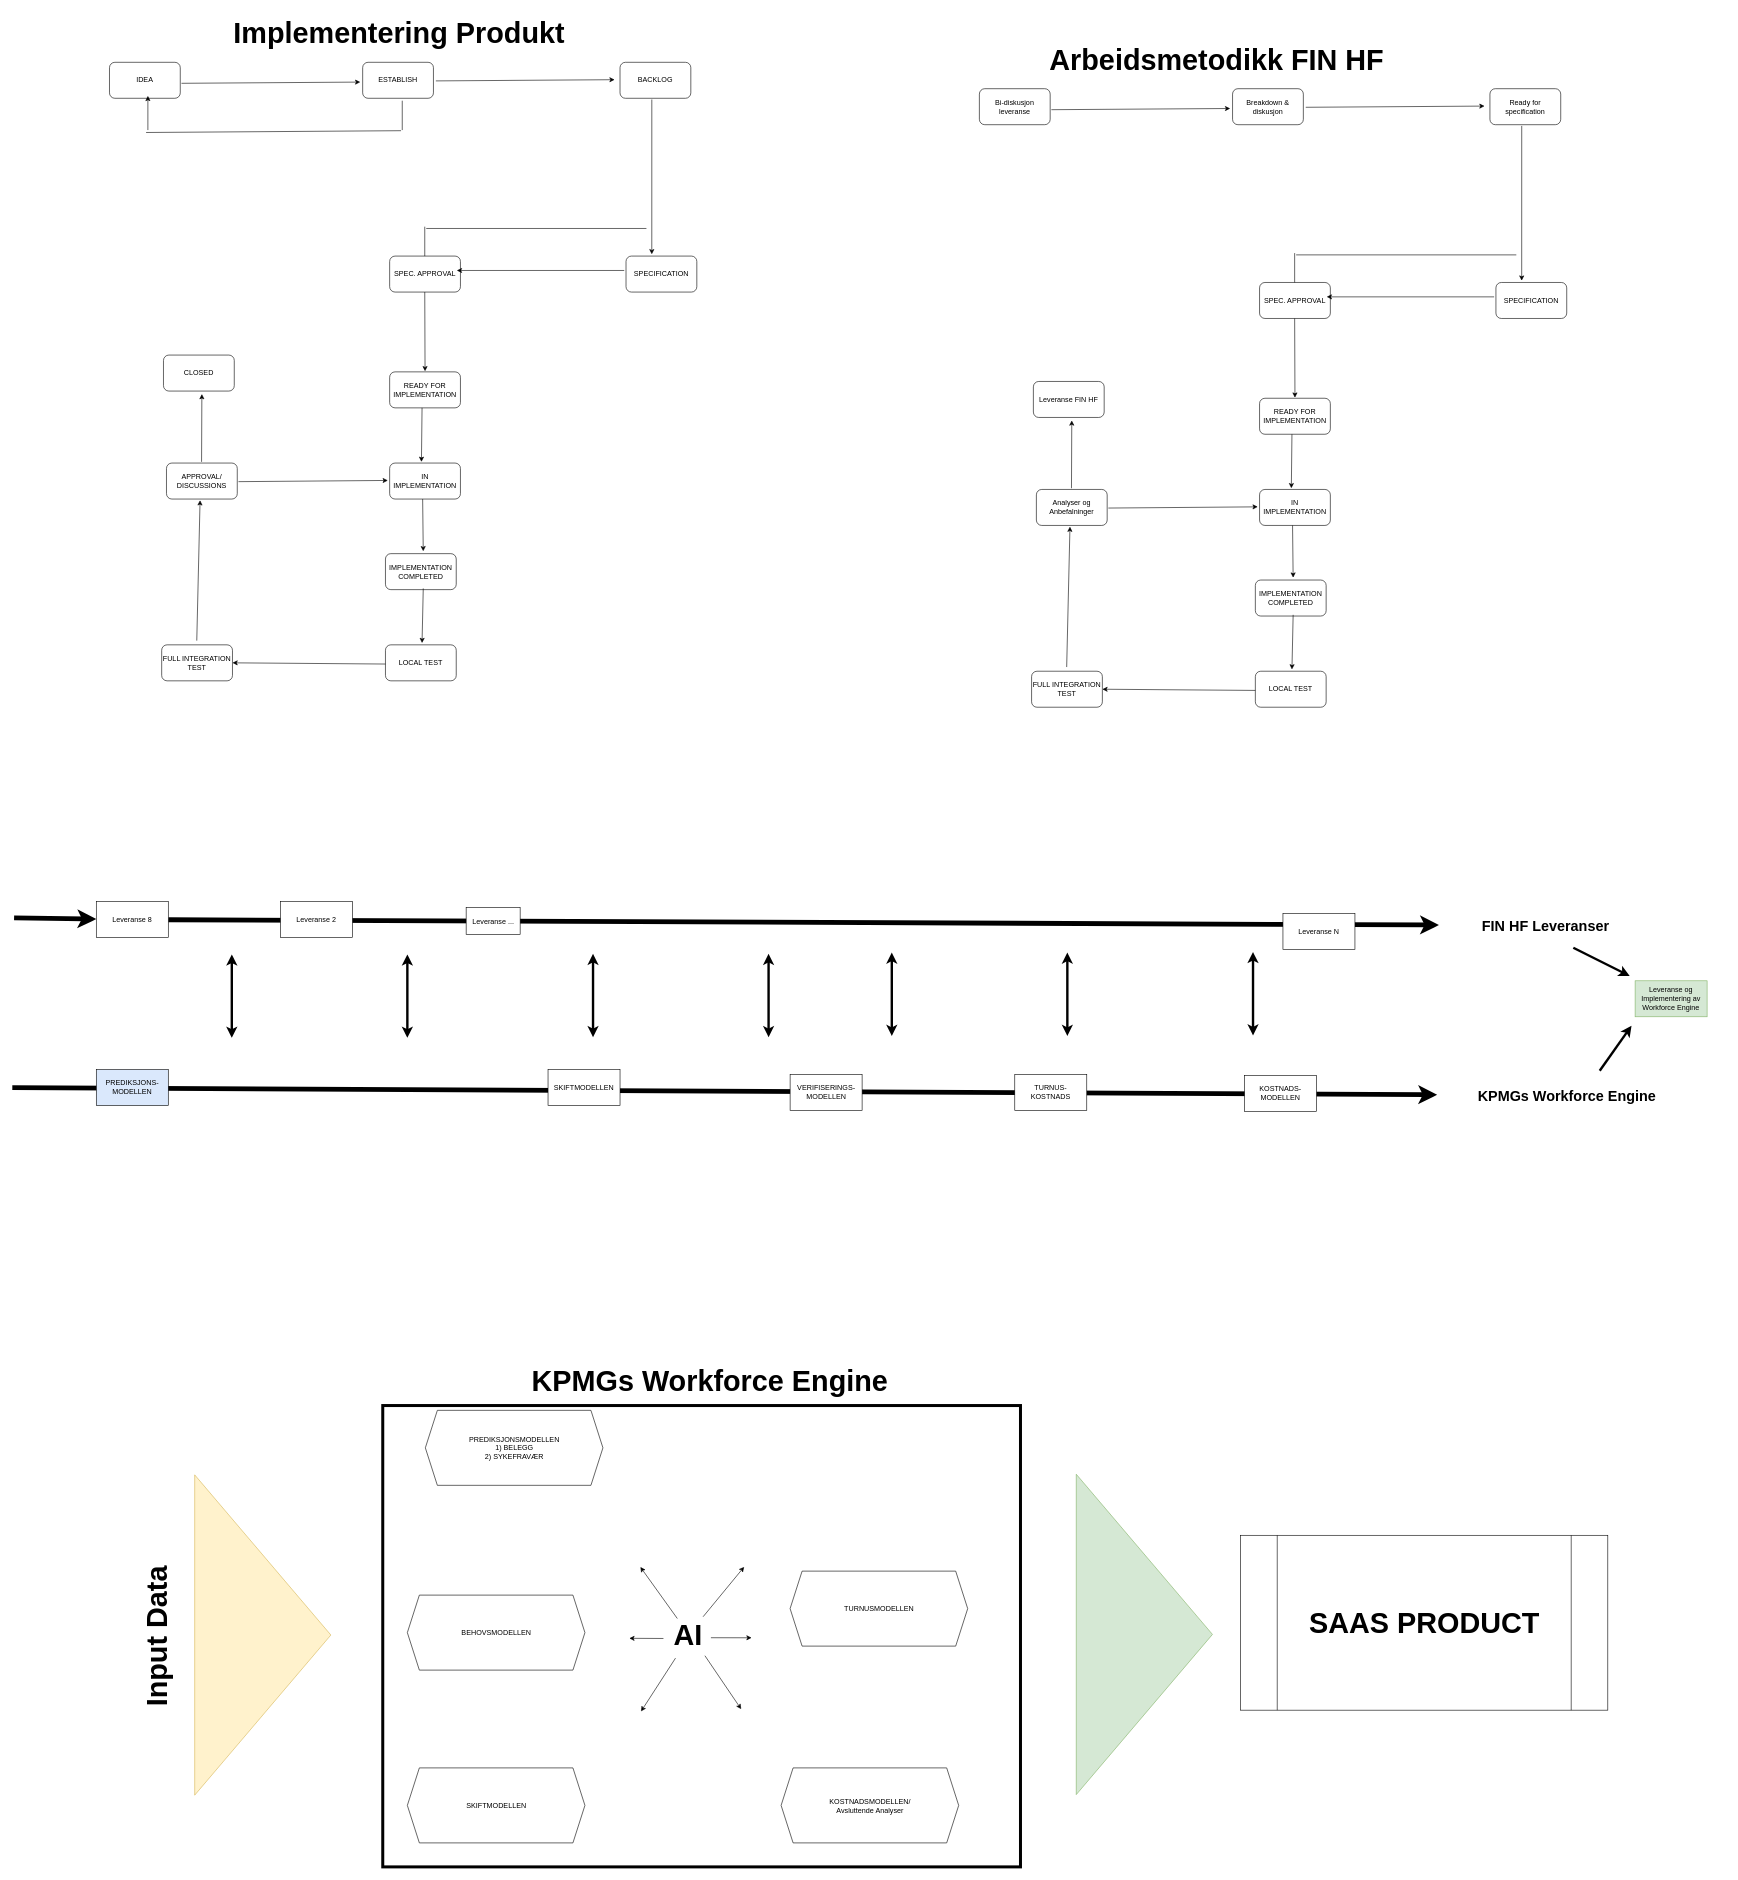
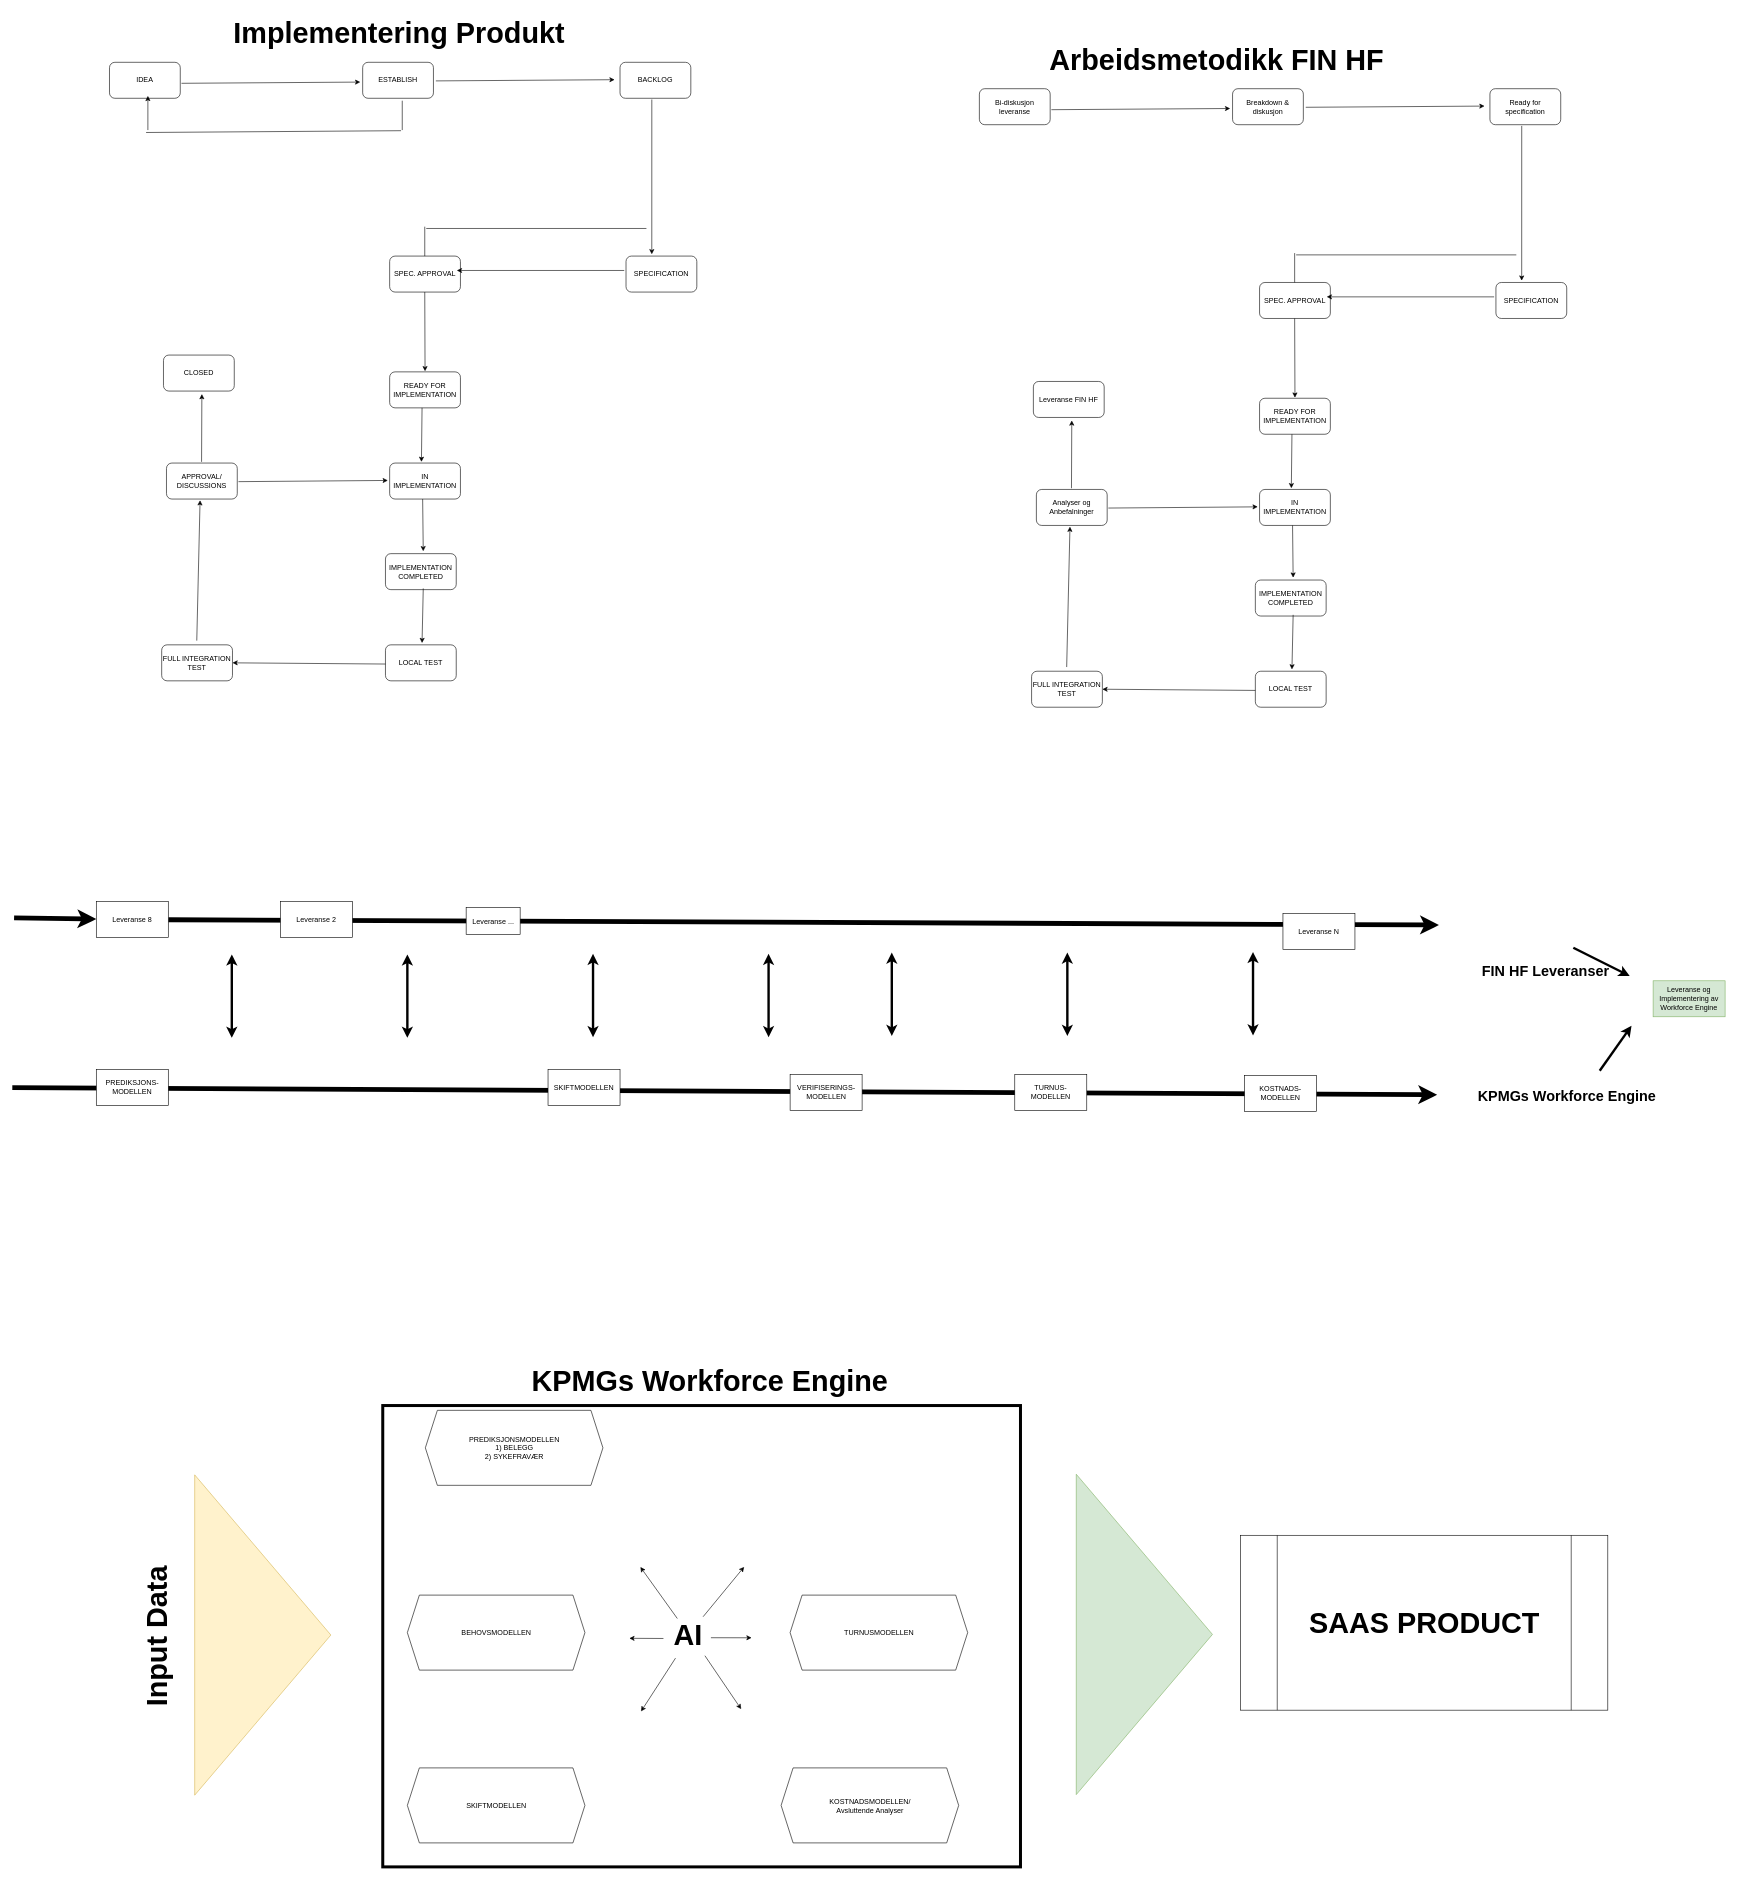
(1546, 926) -> (1546, 971)
(1671, 999) -> (1689, 999)
(132, 1088) -> (132, 1088)
(1051, 1092) -> (1051, 1092)
(879, 1609) -> (879, 1633)
